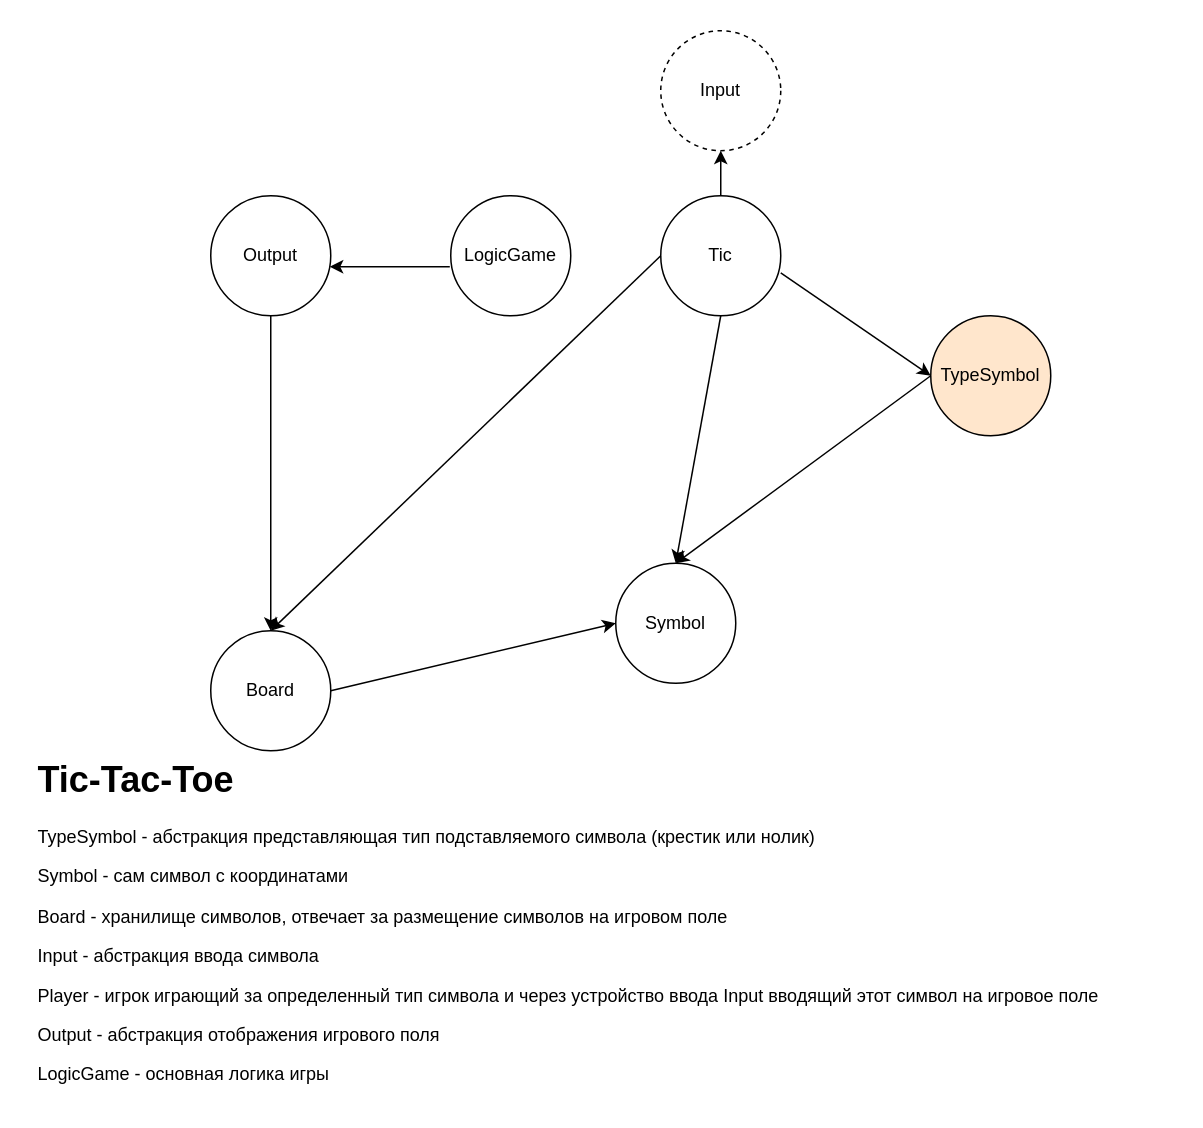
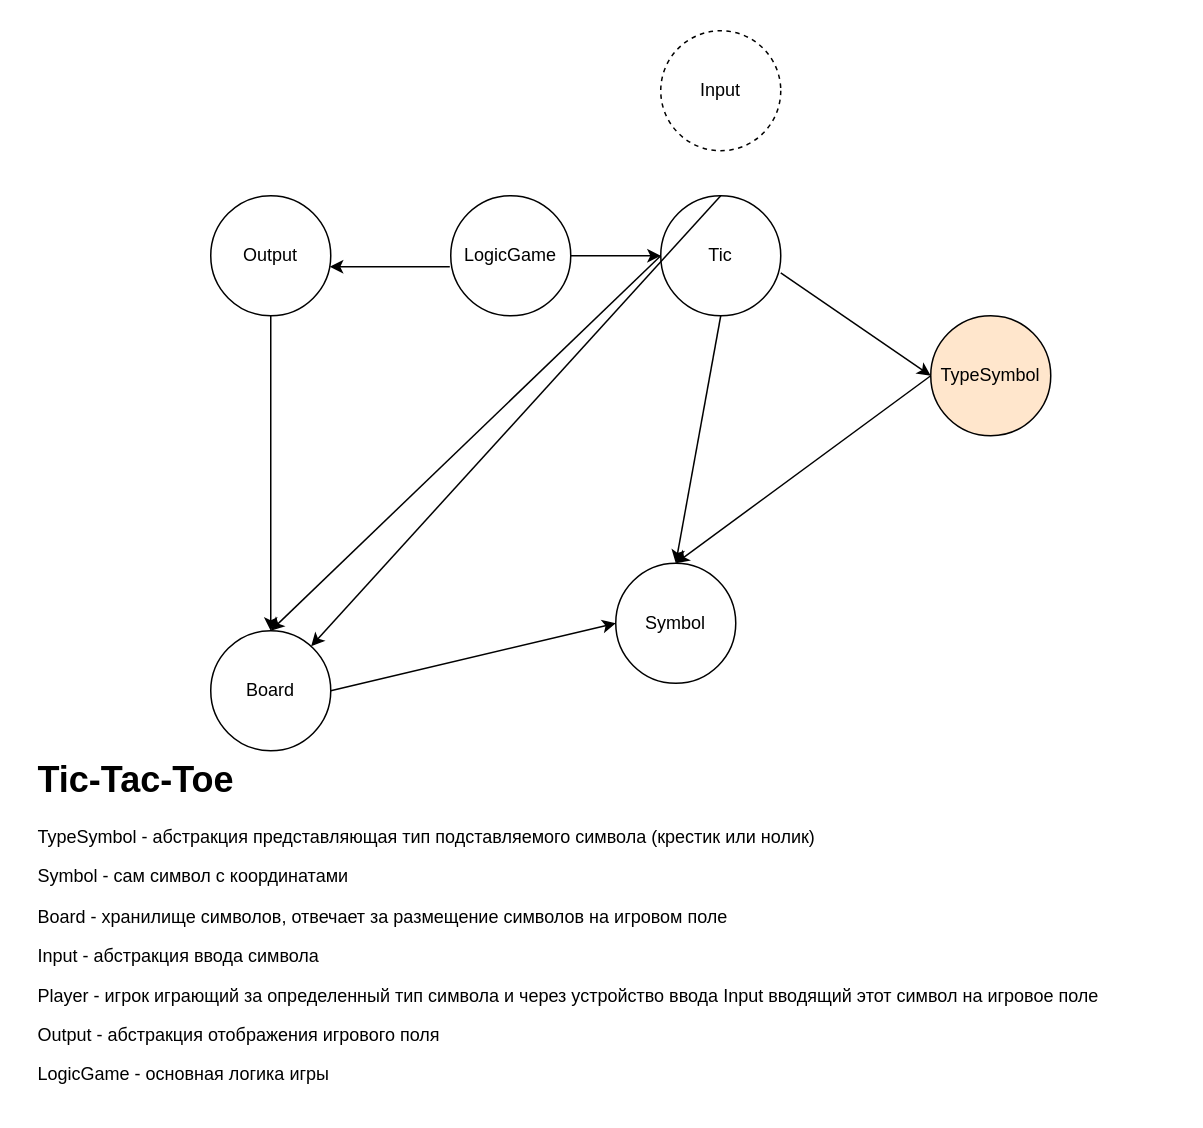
(721, 179) -> (519, 417)
none -> (611, 256)
